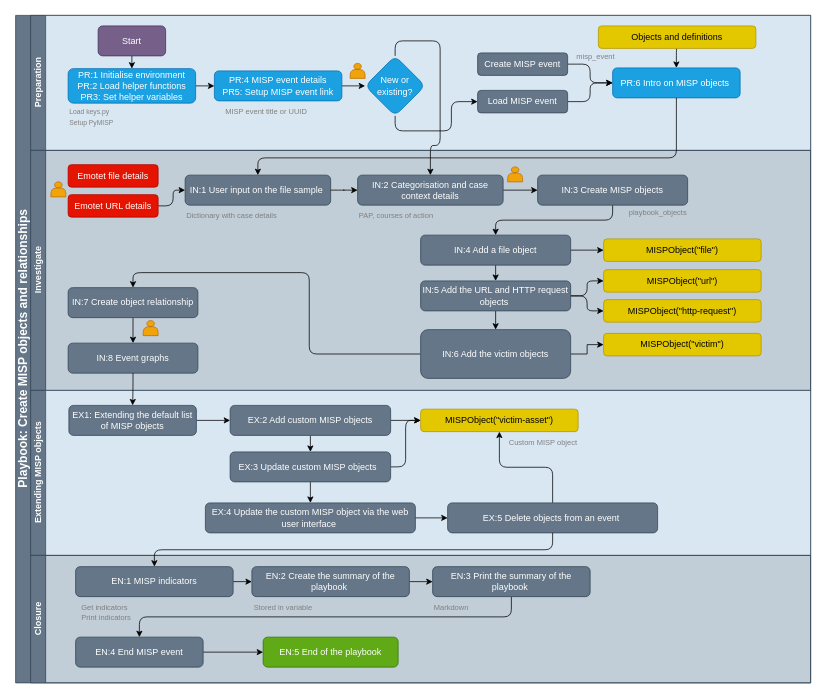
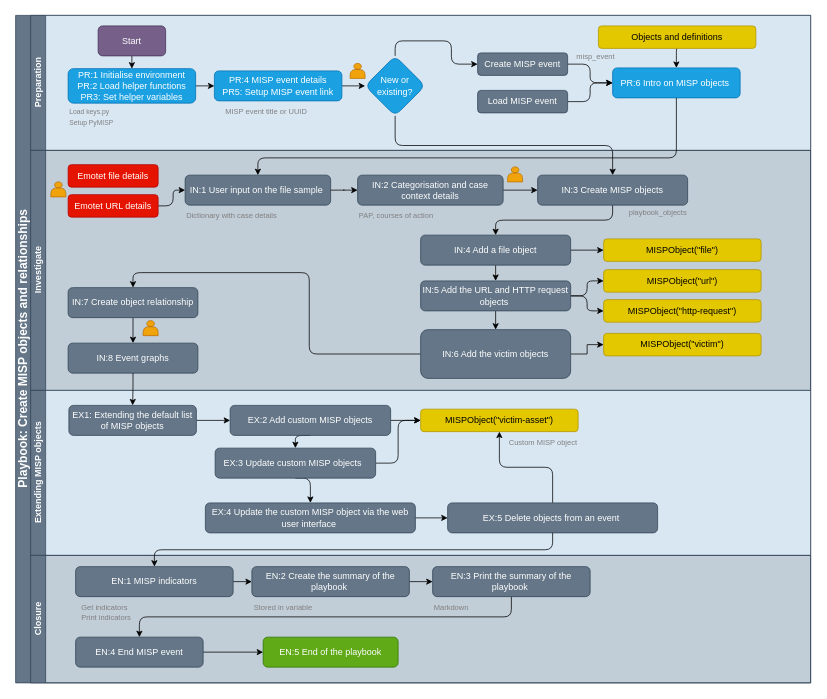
(440, 91) -> (451, 47)
(451, 113) -> (535, 146)
(310, 467) -> (295, 463)
